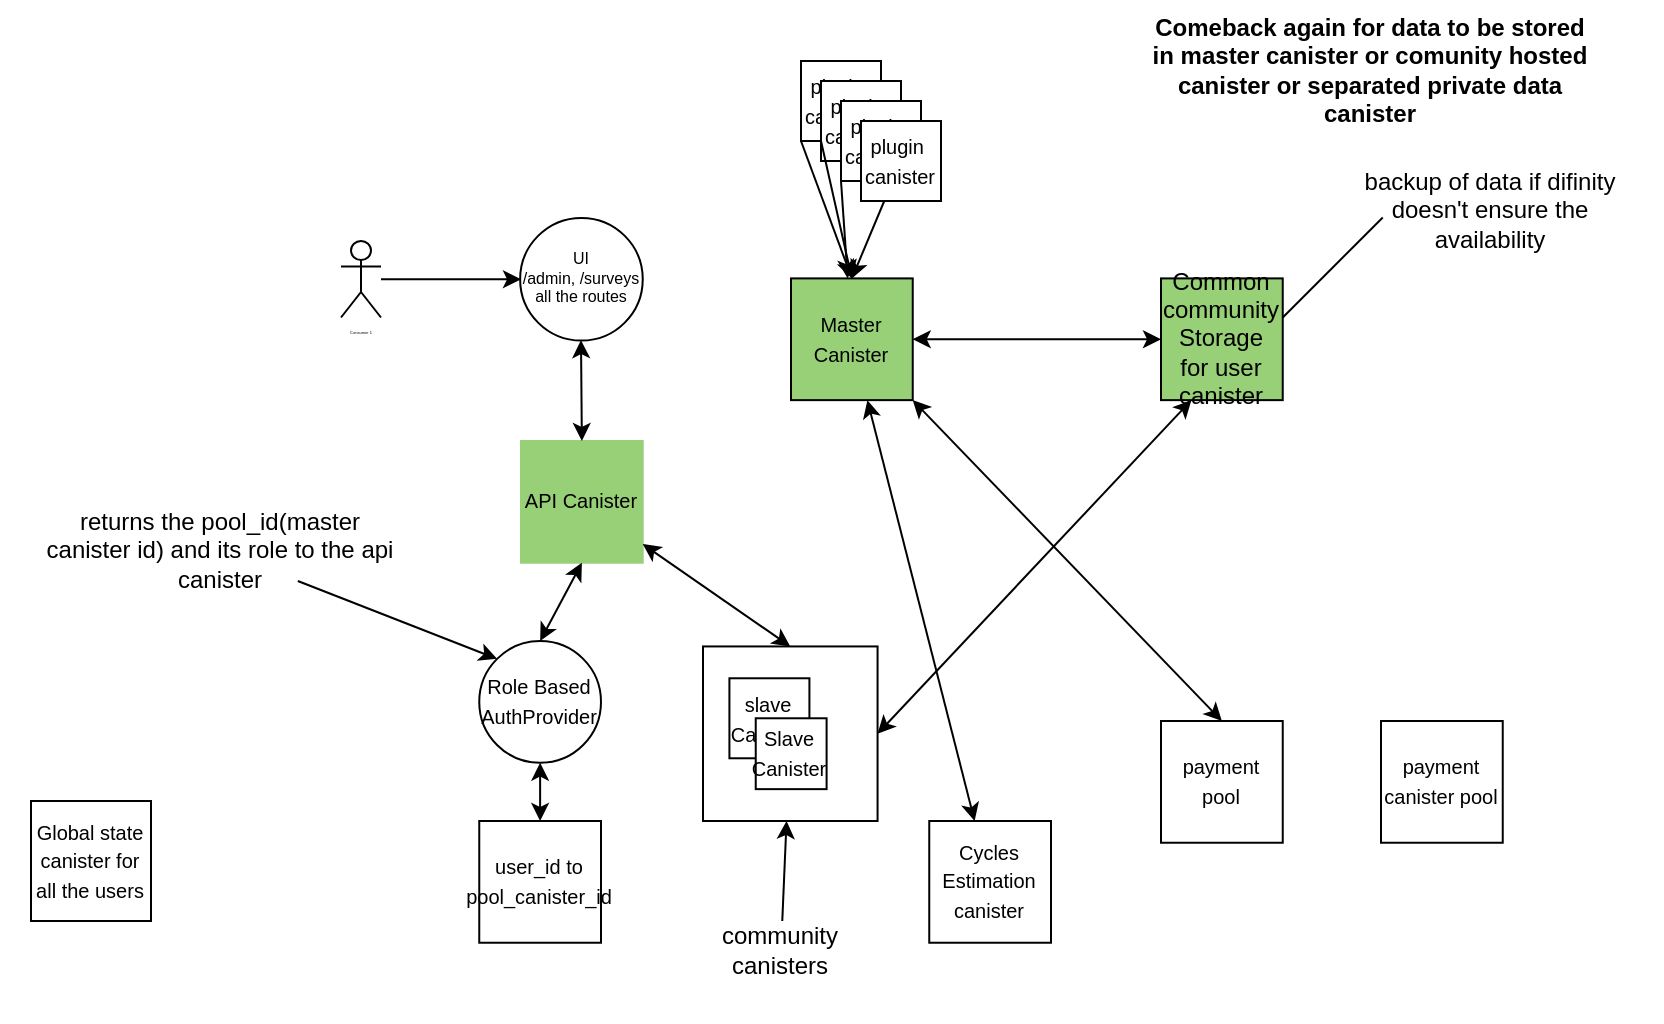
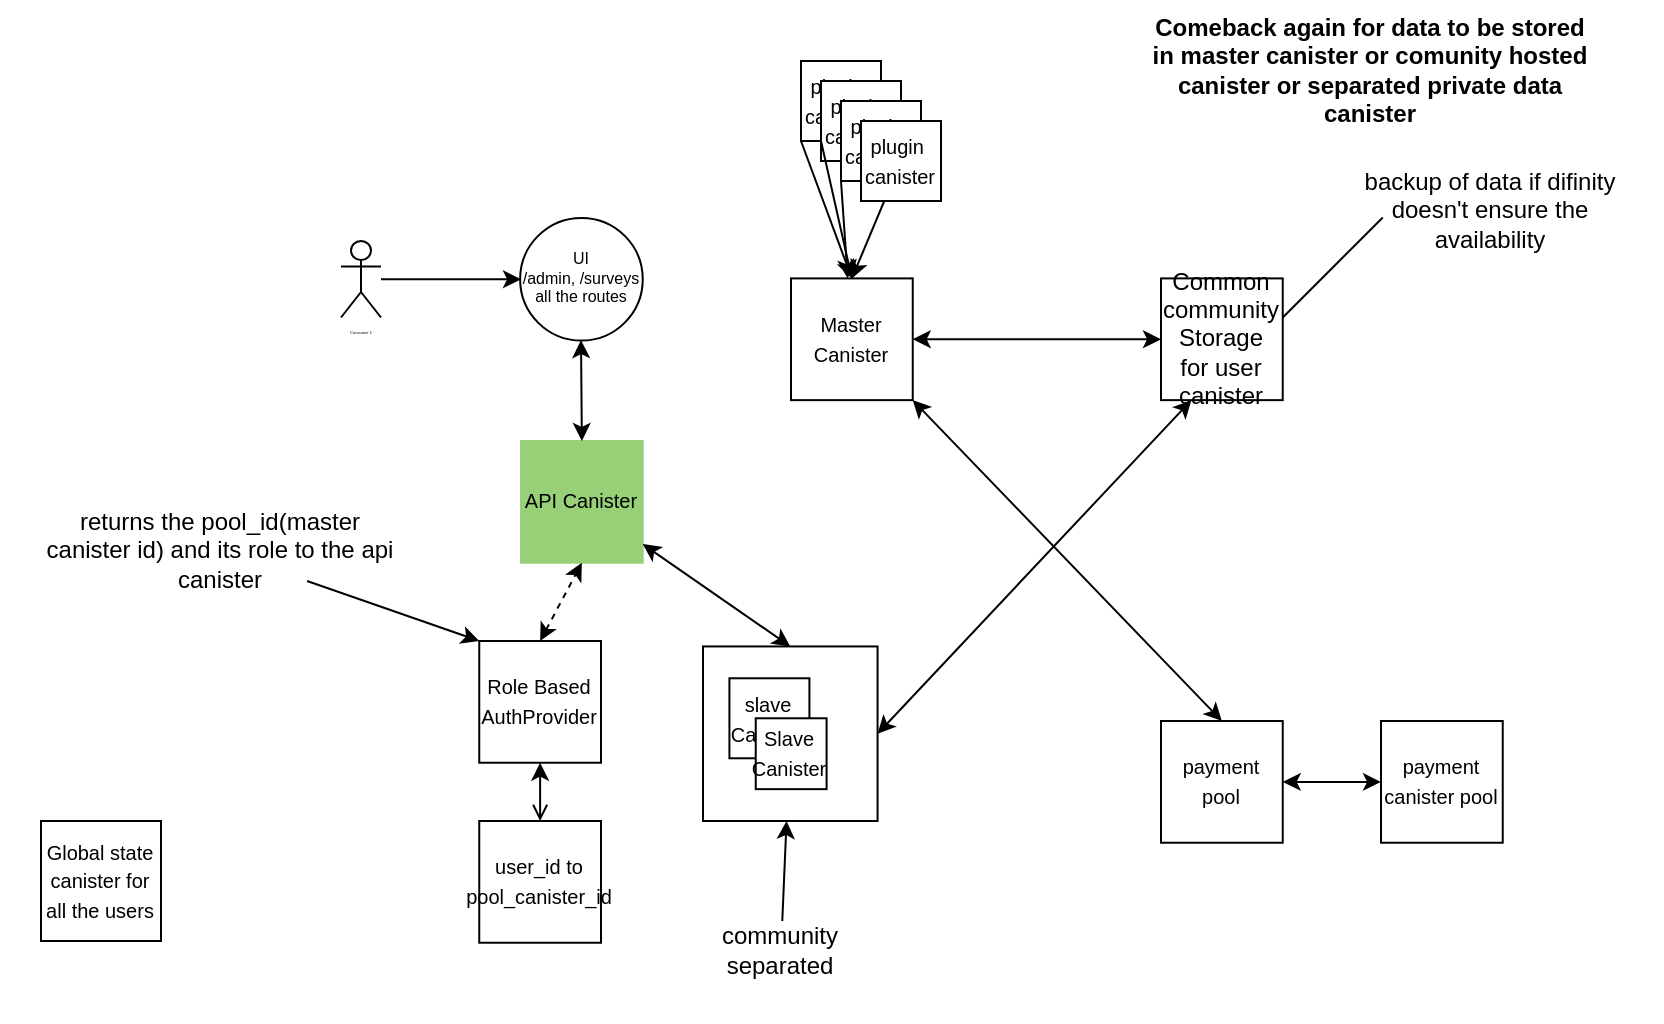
(852, 339) -> (852, 339)
(1222, 339) -> (1222, 339)
(562, 601) -> (562, 601)
(921, 611) -> none
(540, 702) -> (540, 702)
none -> (1332, 782)
(540, 806) -> (540, 809)
(91, 861) -> (101, 881)
(990, 882) -> none
(781, 951) -> (781, 951)
